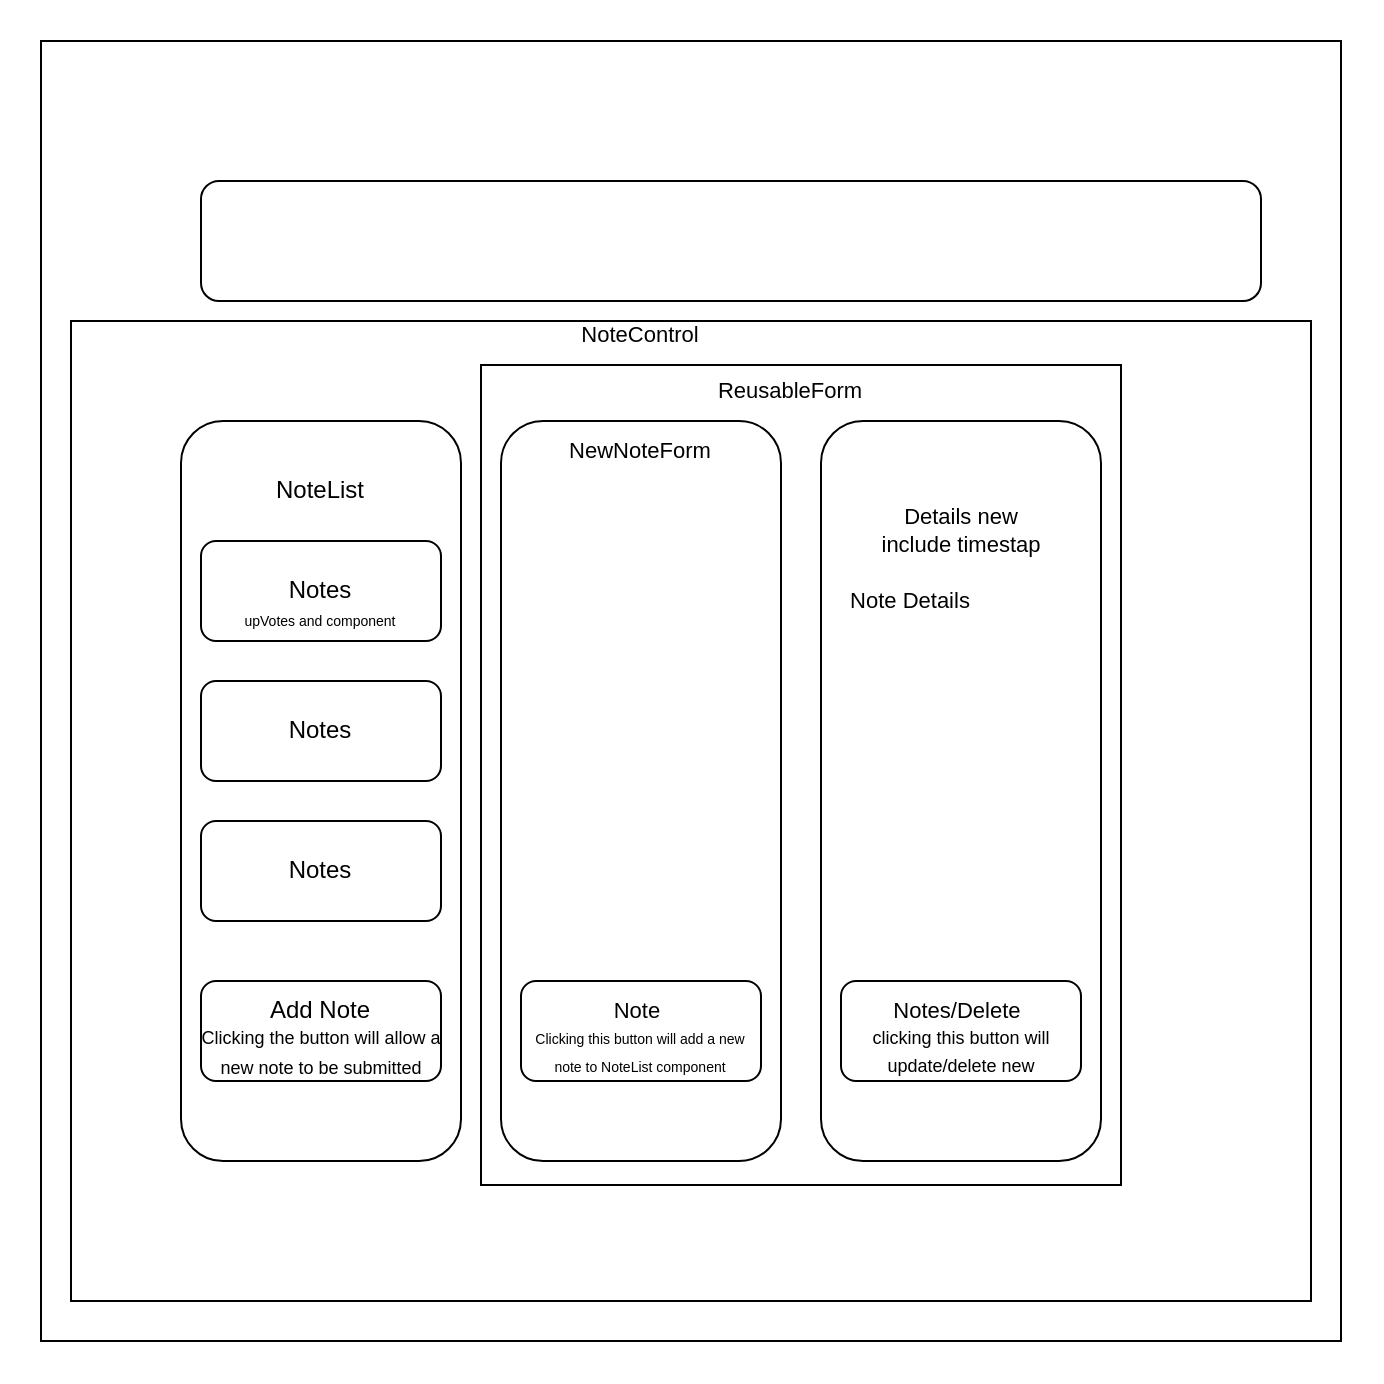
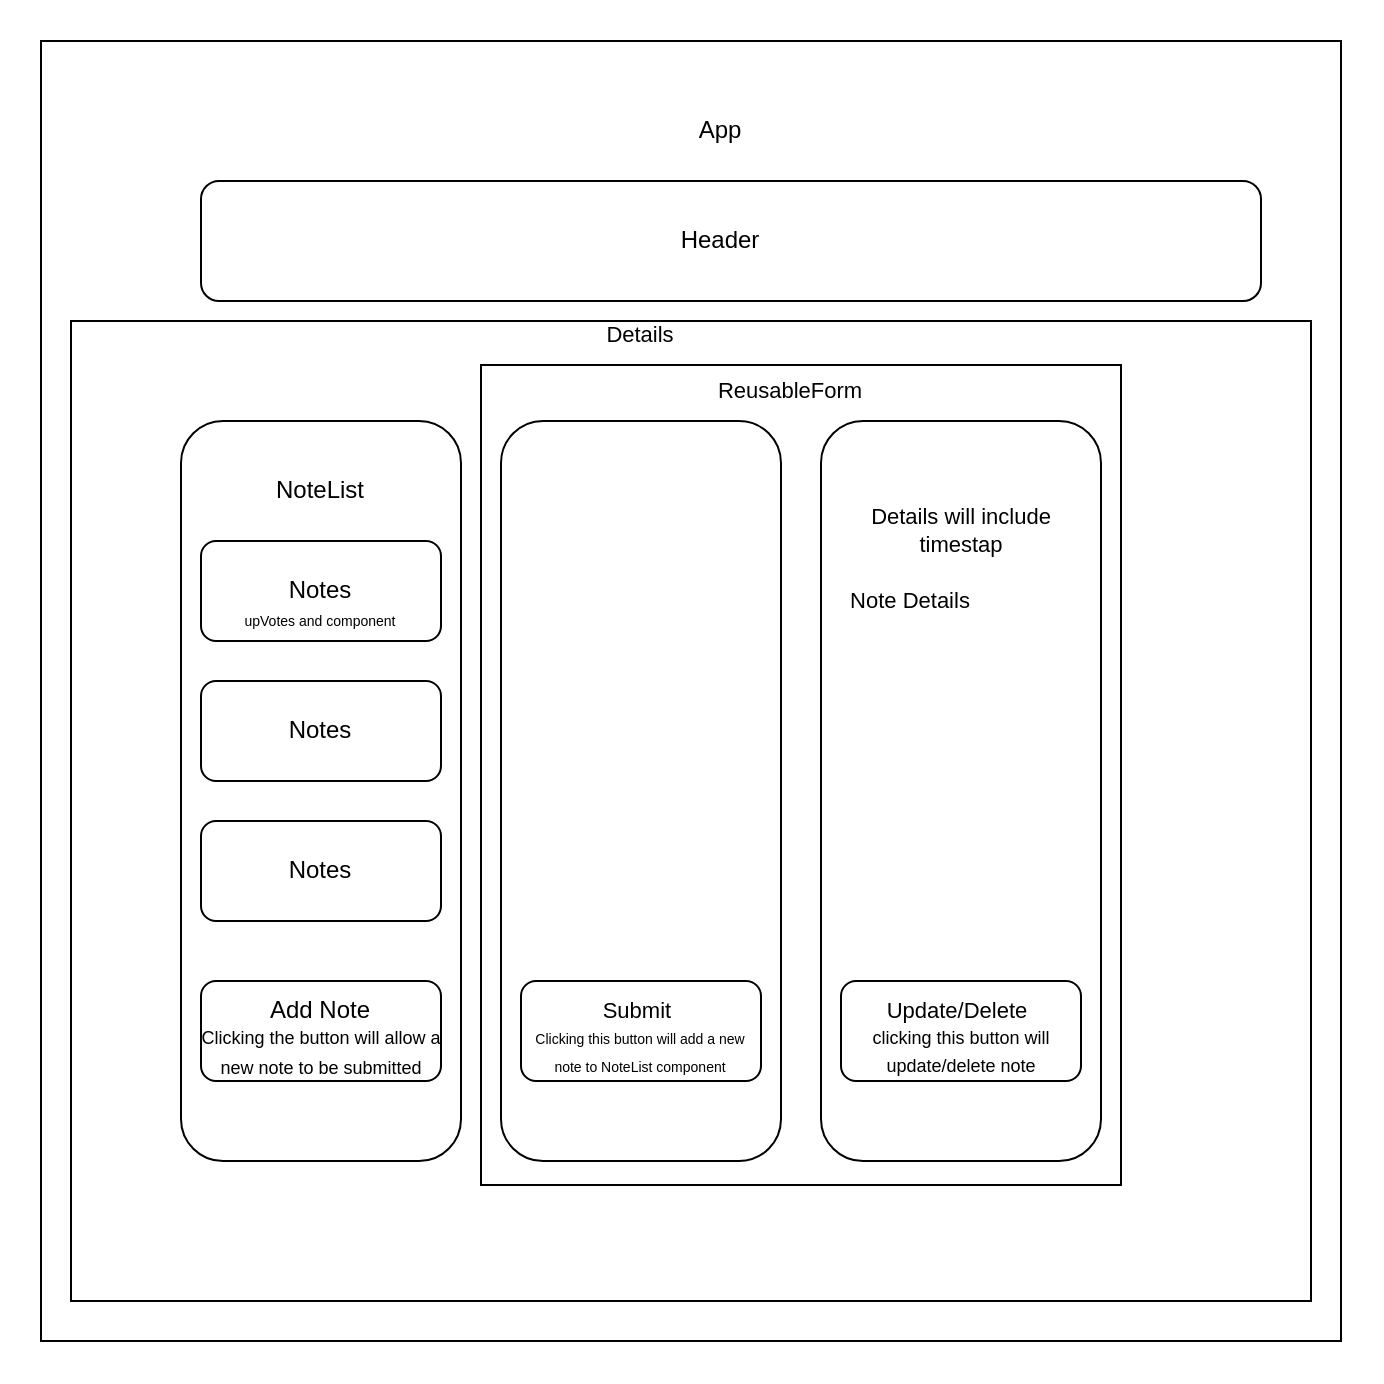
none -> (721, 131)
none -> (721, 241)
(641, 335) -> (641, 335)
(641, 451) -> none
(962, 531) -> (962, 531)
(641, 1011) -> (641, 1011)
(961, 1011) -> (961, 1011)
(962, 1051) -> (962, 1051)
